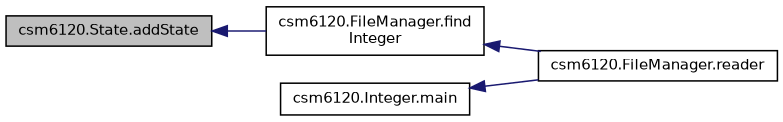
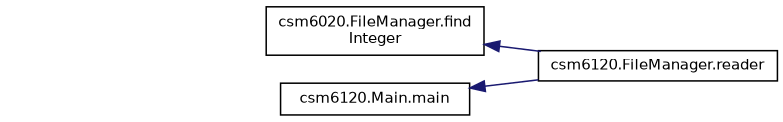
(109, 31) -> none
(375, 31) -> (375, 31)
(375, 99) -> (375, 99)
